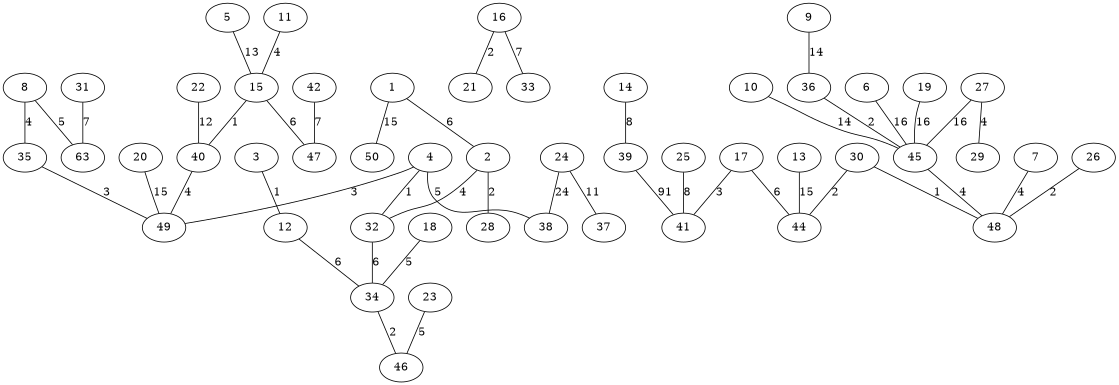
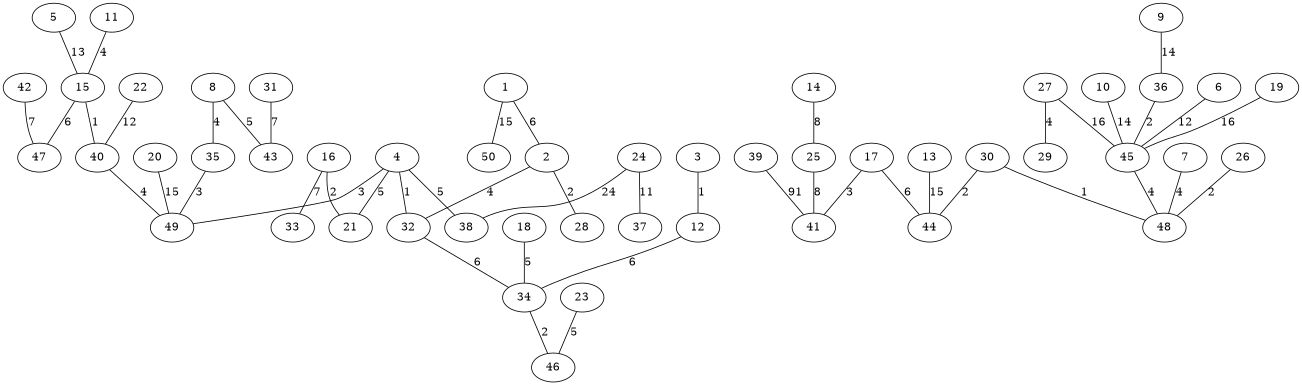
(626, 123) -> (814, 123)
(901, 123) -> (1186, 123)
(83, 158) -> (271, 158)
none -> (374, 193)
